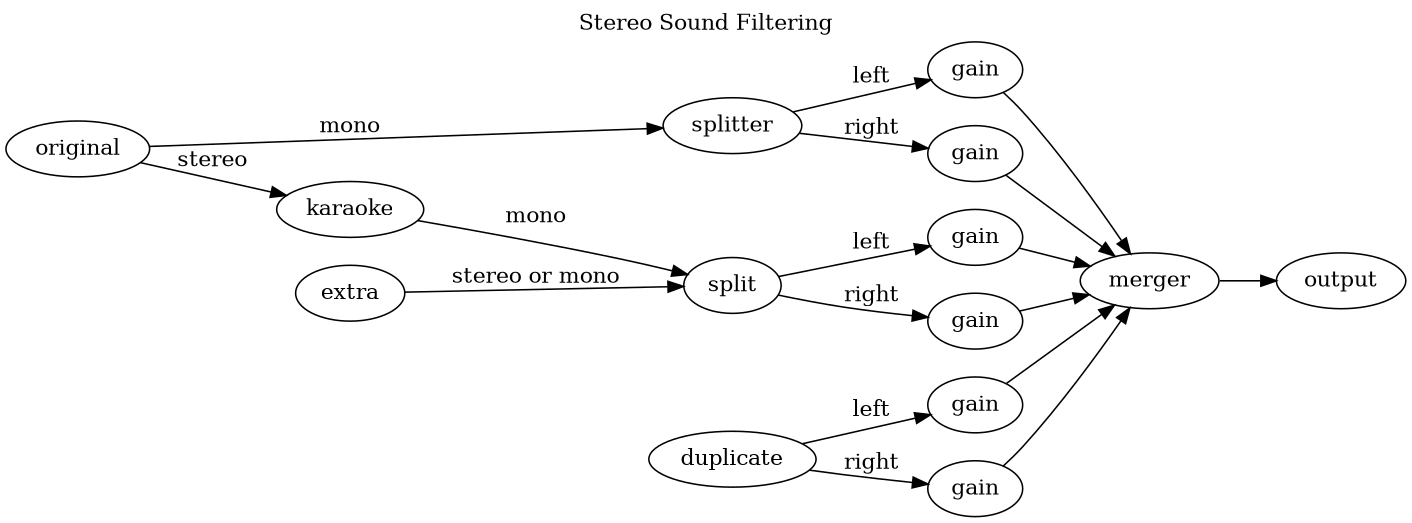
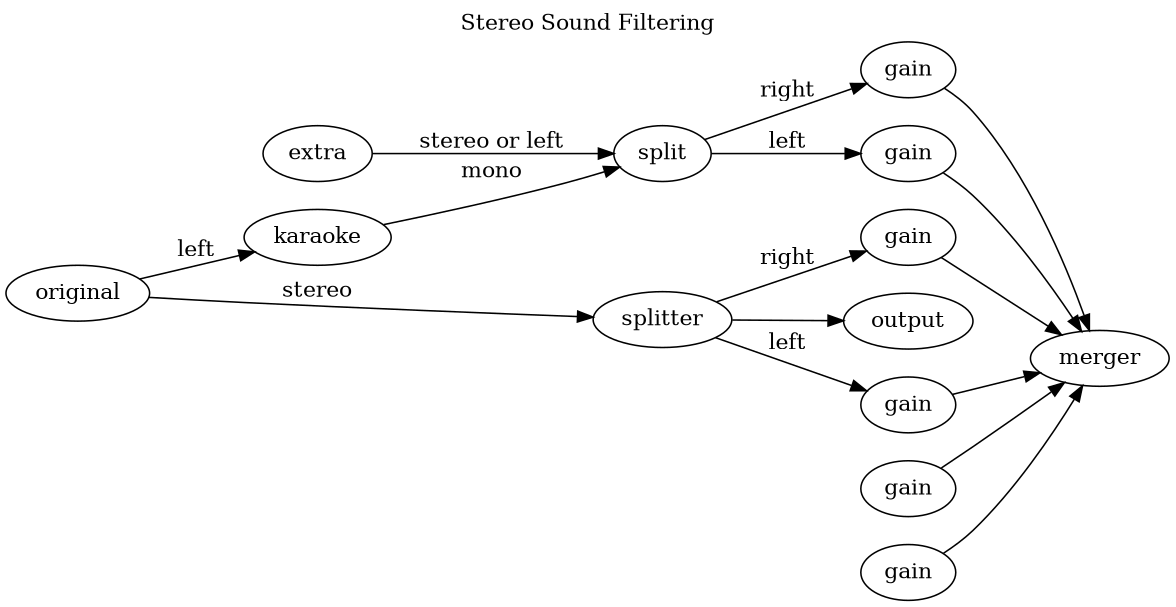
(350, 126) -> (318, 291)
(213, 161) -> (197, 251)
(536, 277) -> (492, 142)
(1240, 281) -> (780, 320)
(732, 459) -> none
